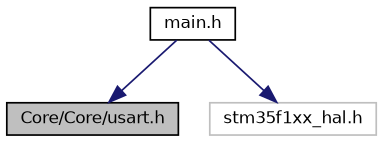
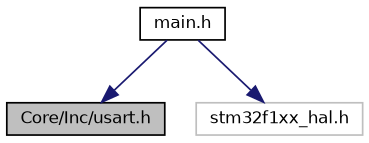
(93, 119) -> (86, 119)
(293, 119) -> (279, 119)
